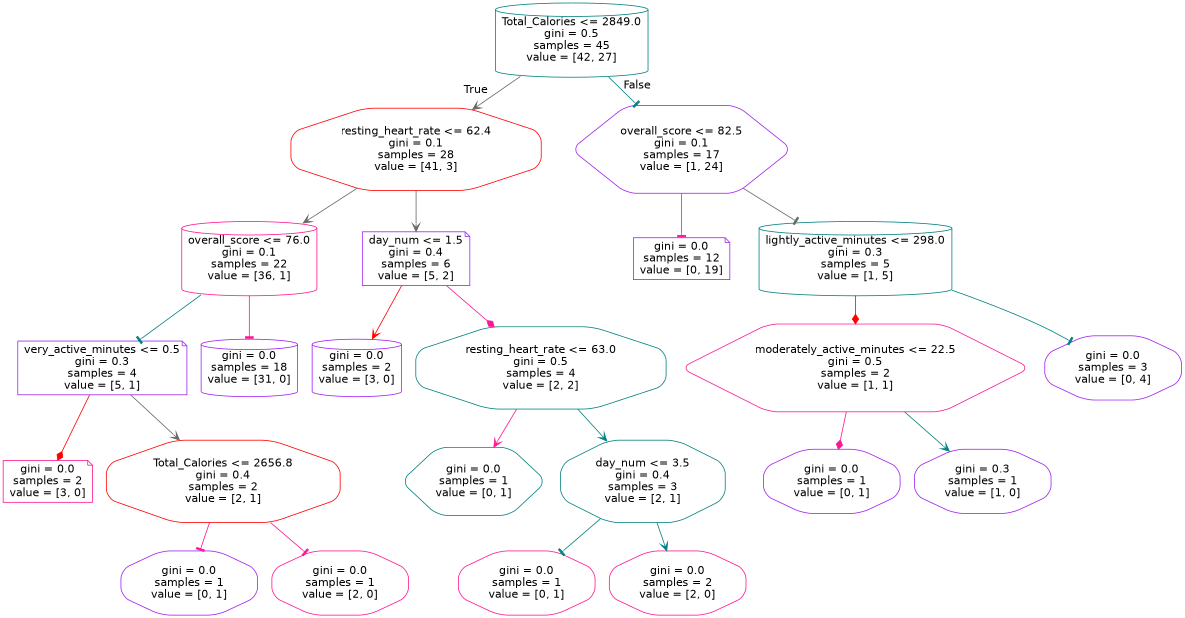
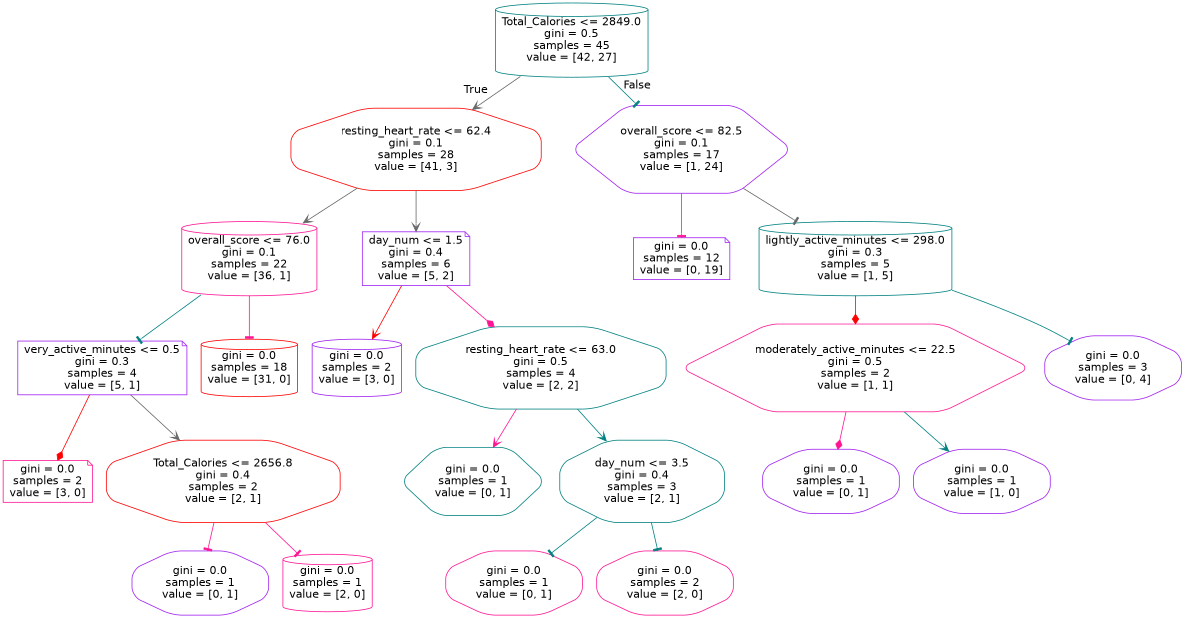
(249, 368) -> (249, 368)
(983, 481) -> (982, 481)
(661, 533) -> (654, 535)
(340, 583) -> (328, 583)
